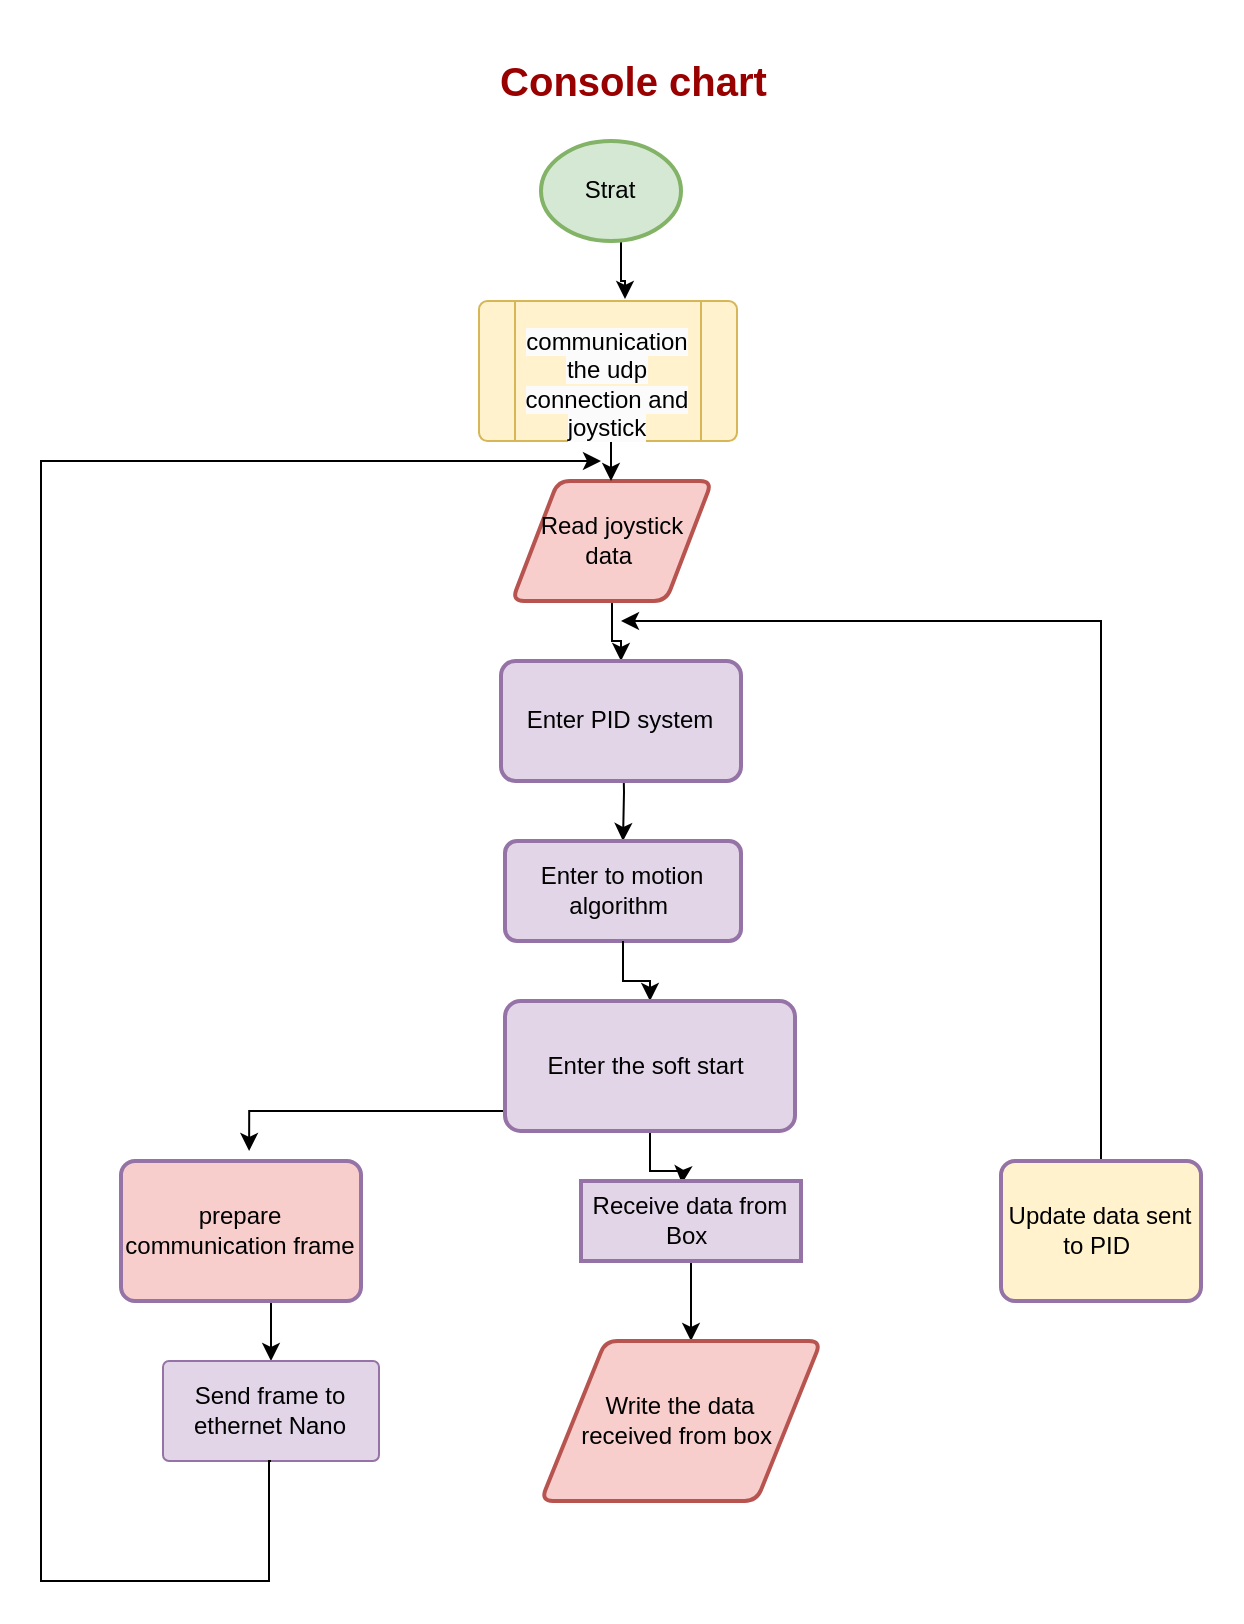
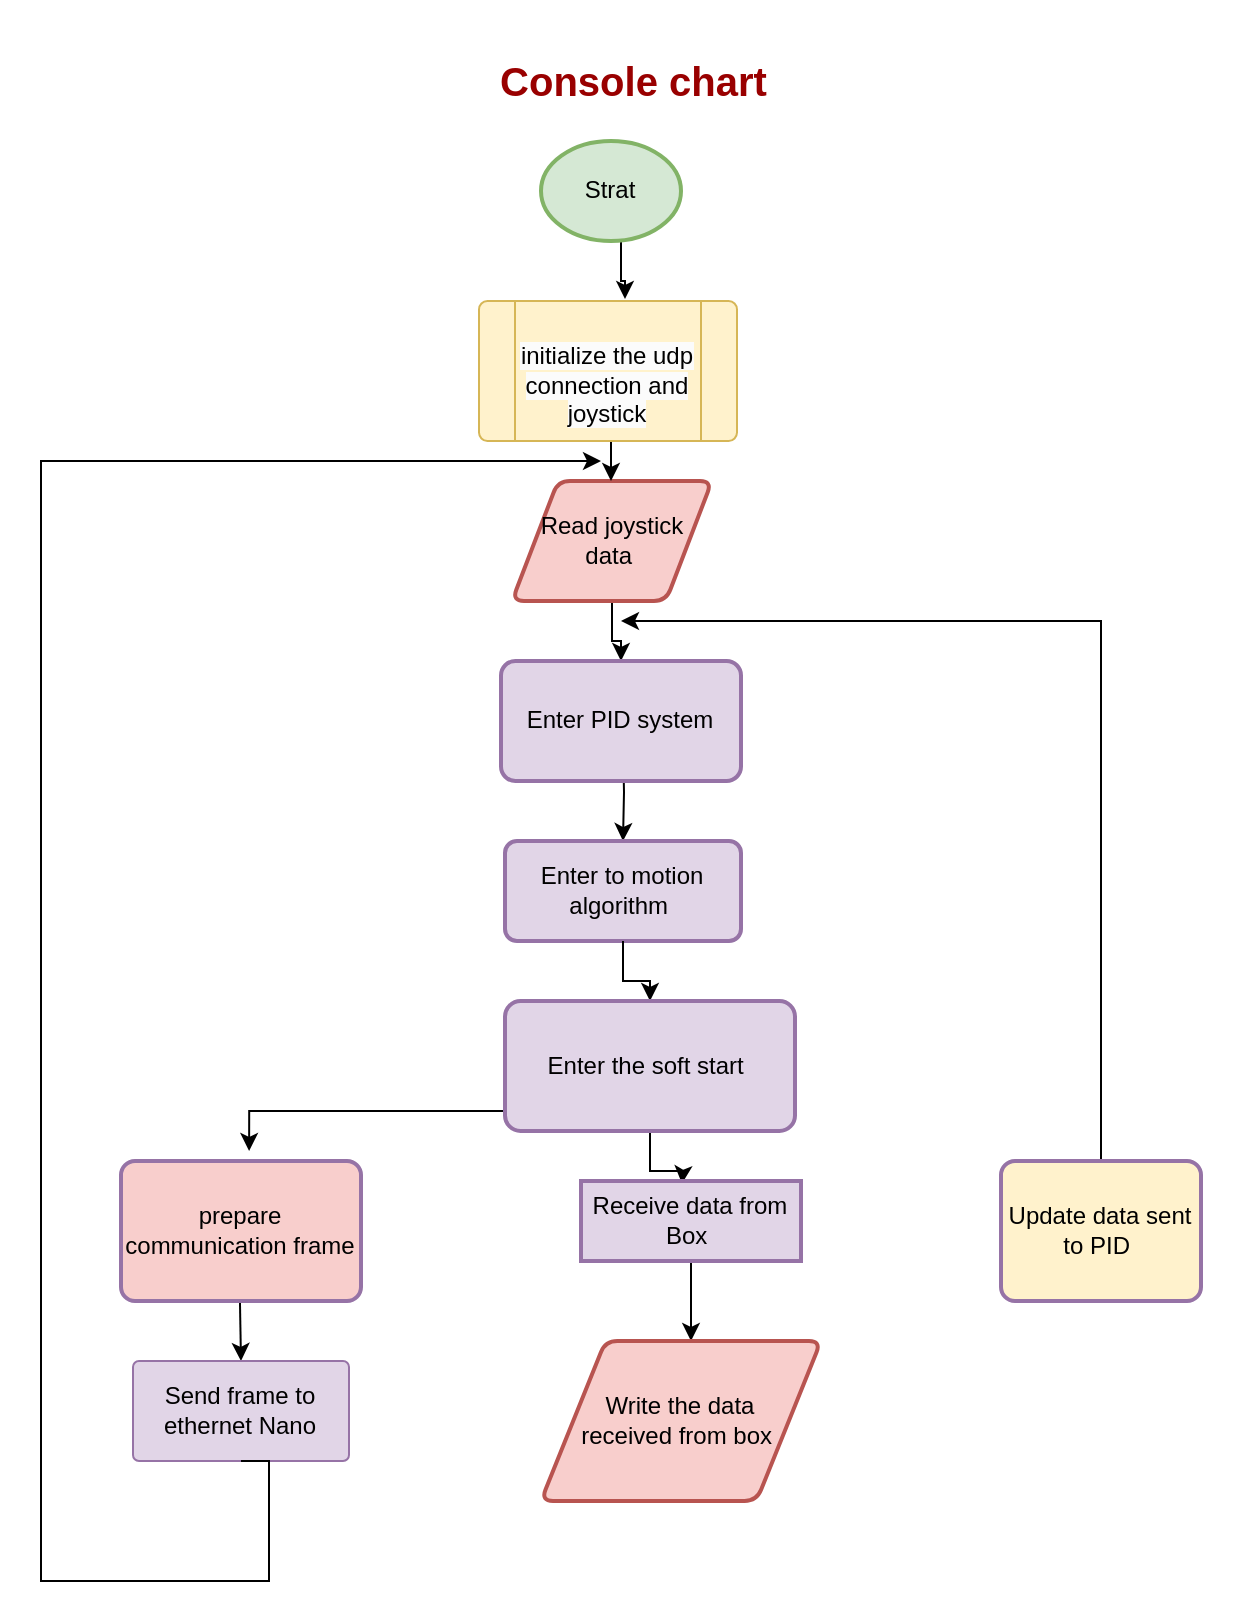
(608, 371) -> (608, 371)
(271, 1411) -> (241, 1411)
